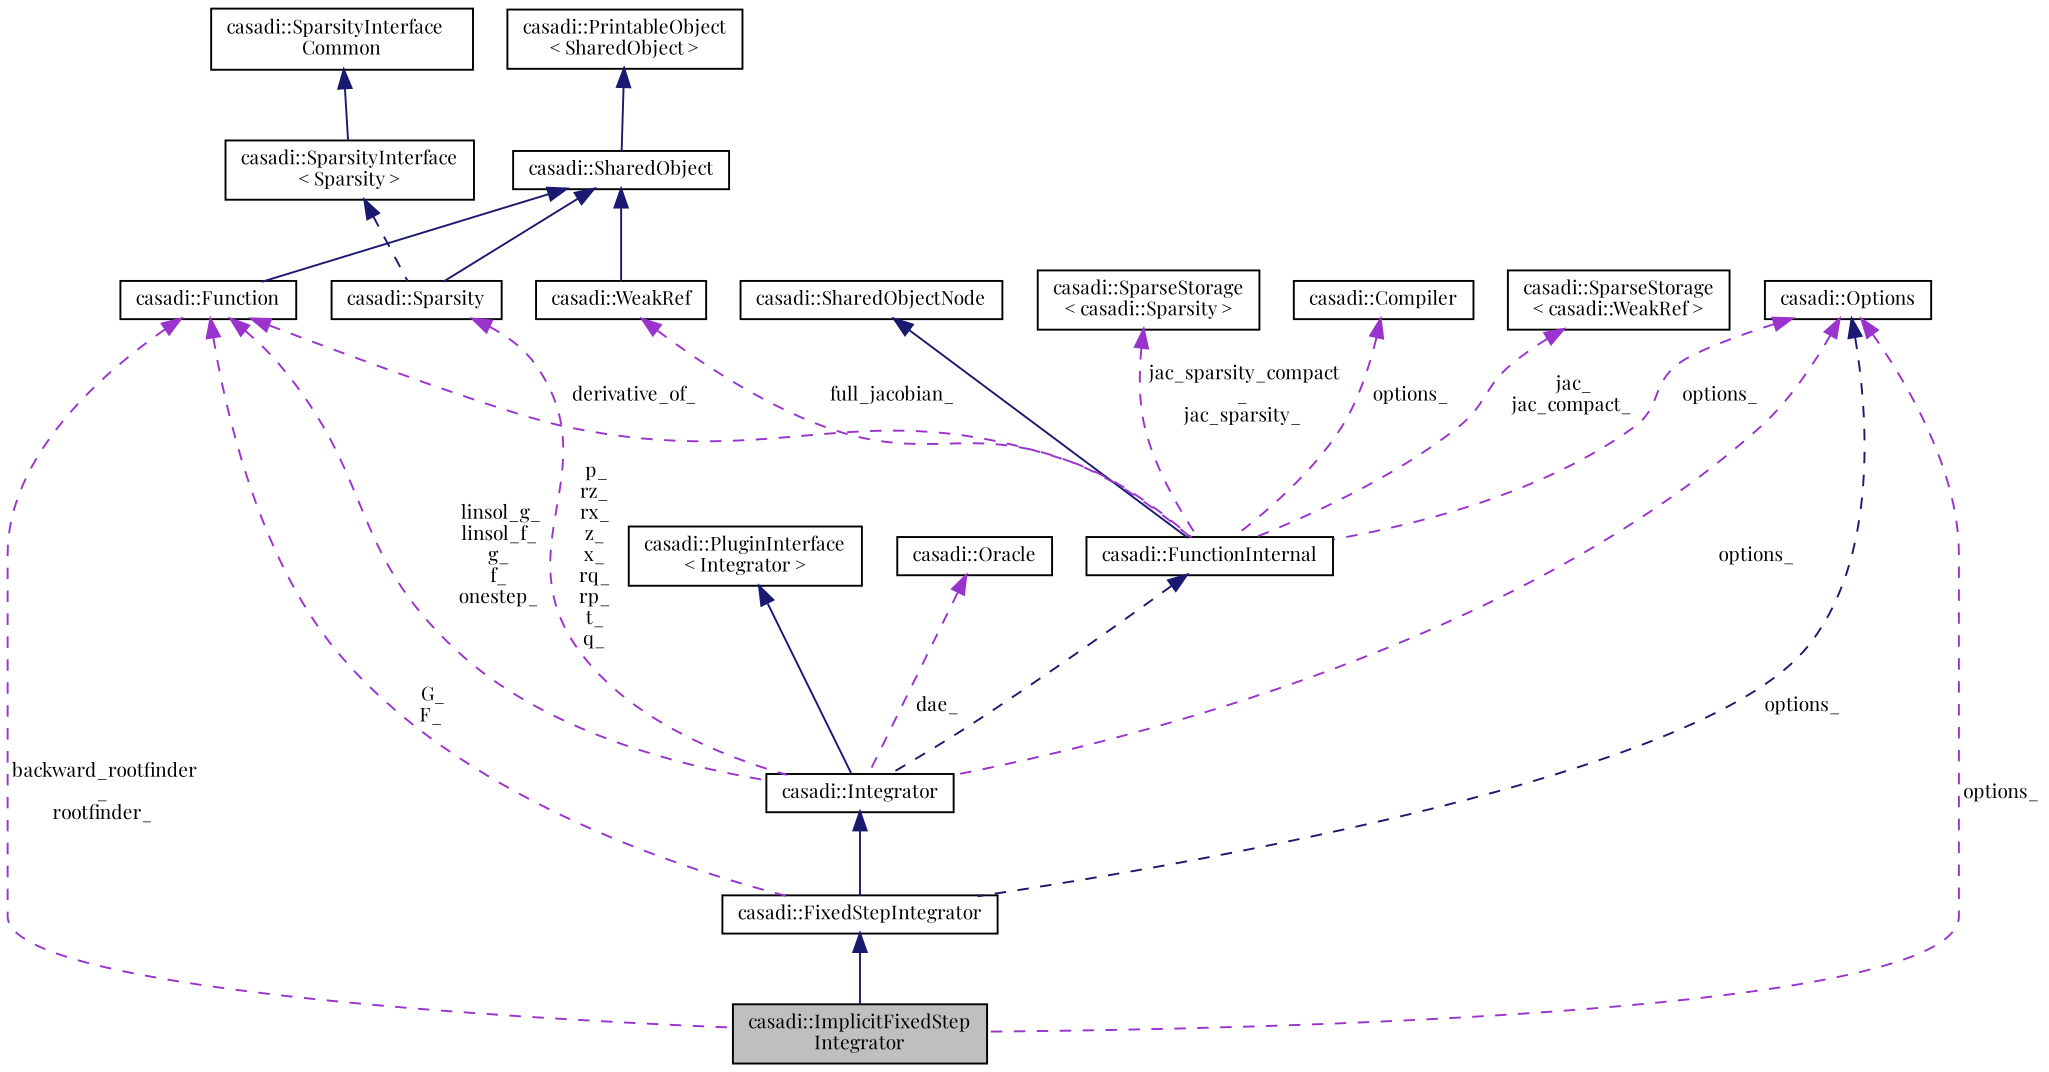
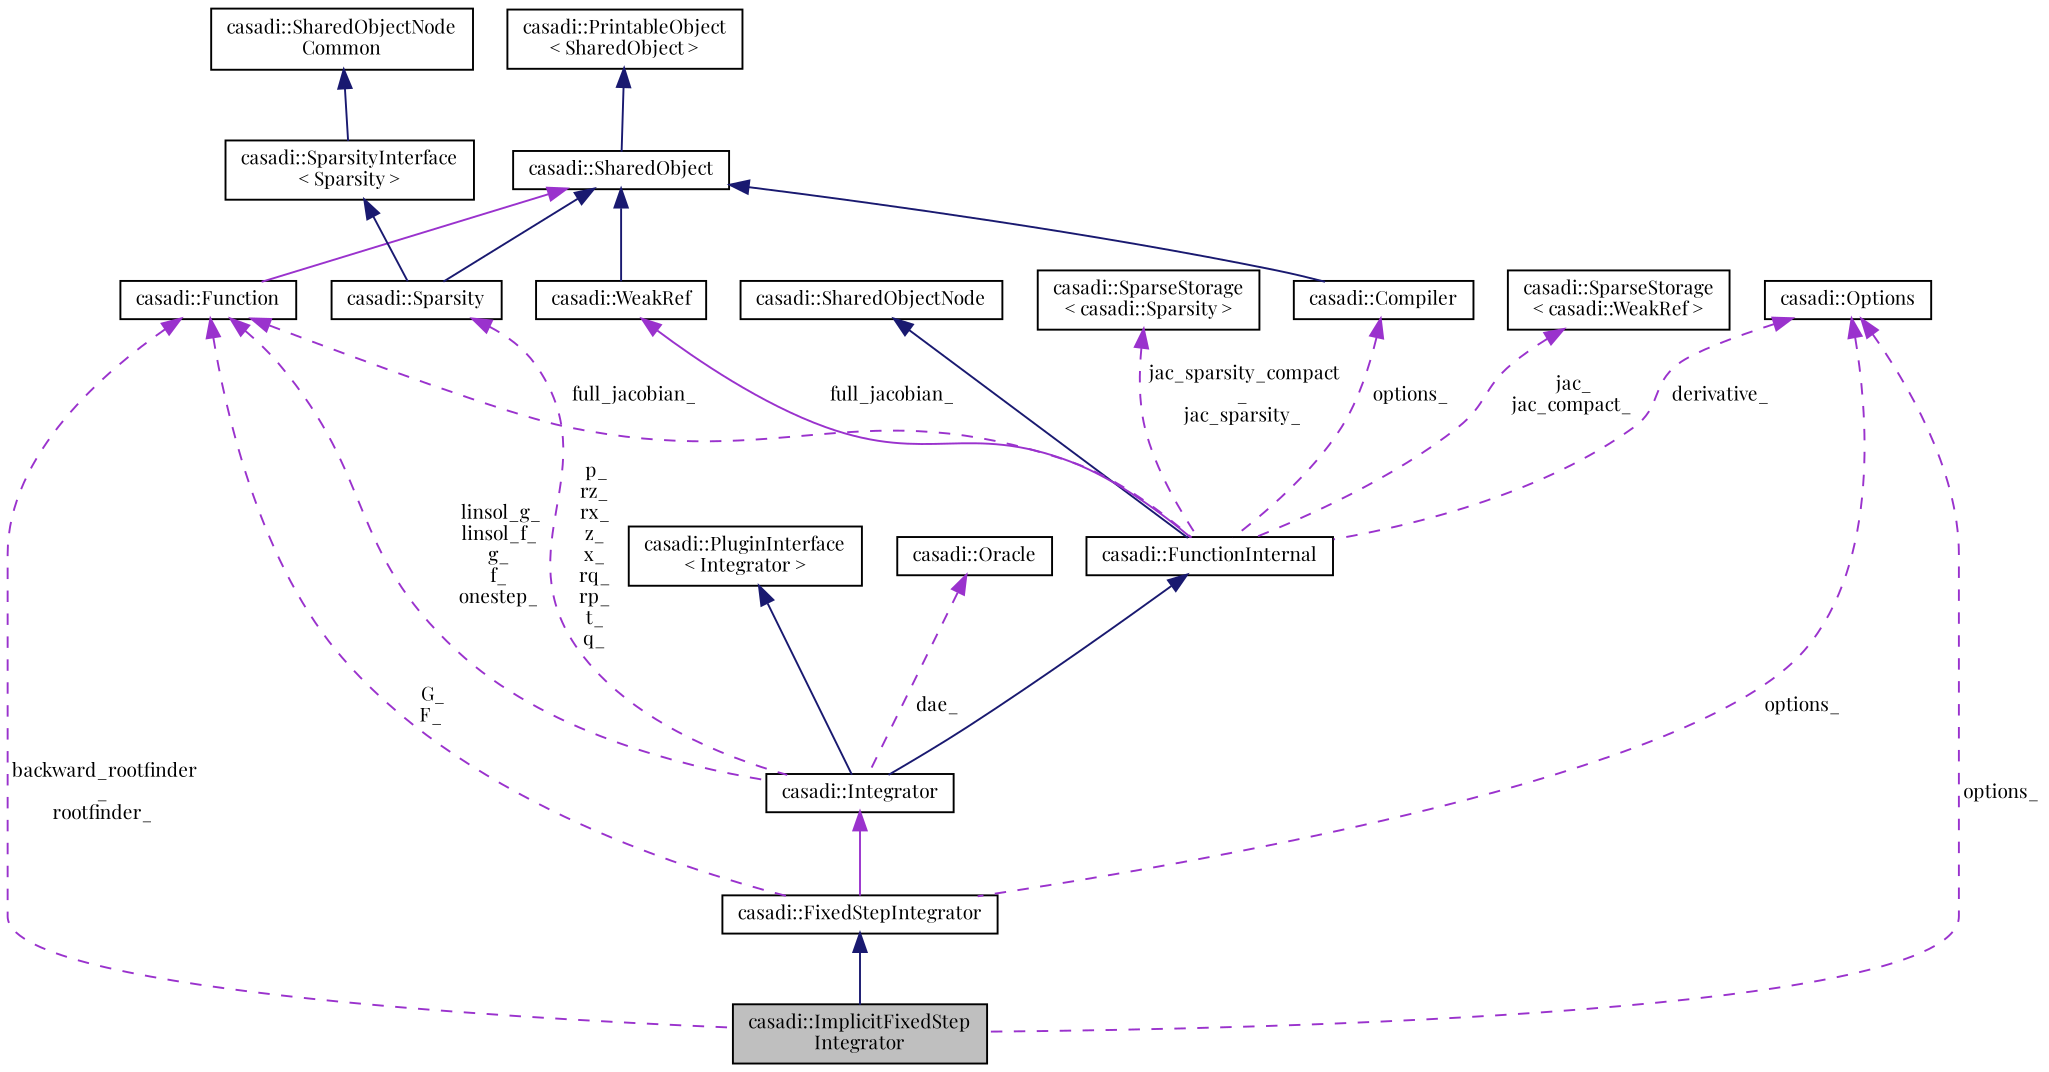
(342, 39) -> (342, 39)
none -> (1038, 228)
(405, 238) -> (405, 238)
(393, 254) -> (393, 254)
(633, 396) -> (633, 396)
(1719, 396) -> (1719, 396)
(922, 444) -> (922, 444)
(1433, 628) -> none
(1032, 684) -> (1032, 684)
(1563, 772) -> (1563, 772)
(860, 863) -> (860, 863)
